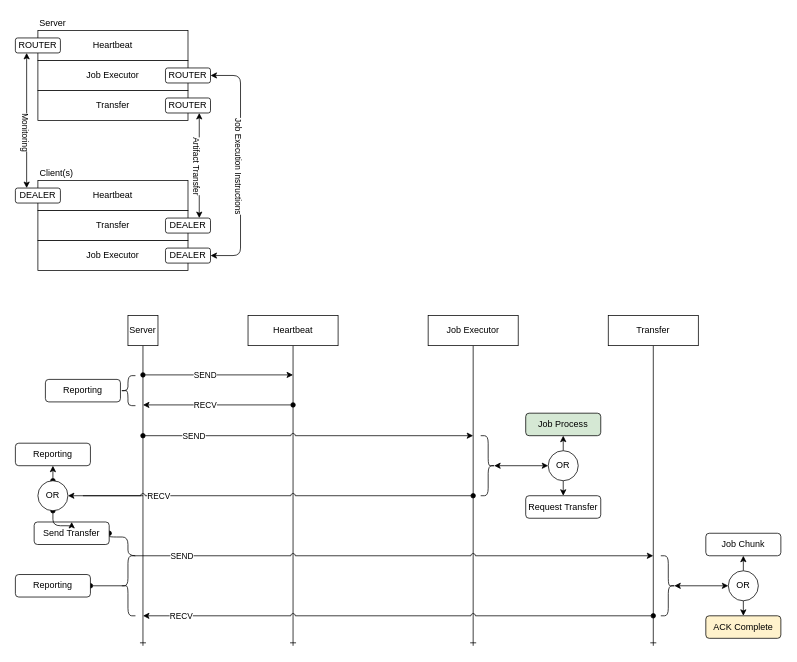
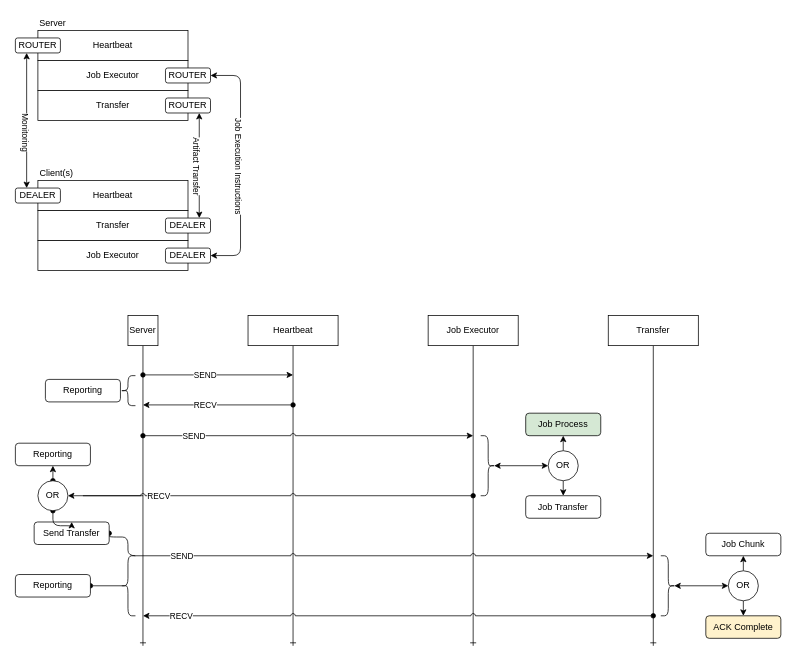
(563, 507) -> (563, 507)
